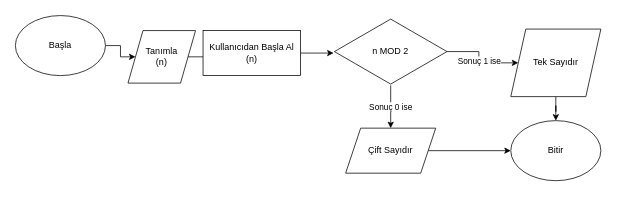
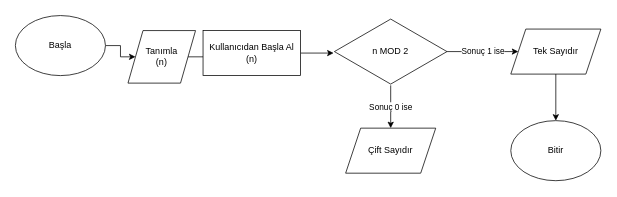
(555, 63) -> (555, 51)
(466, 150) -> none
